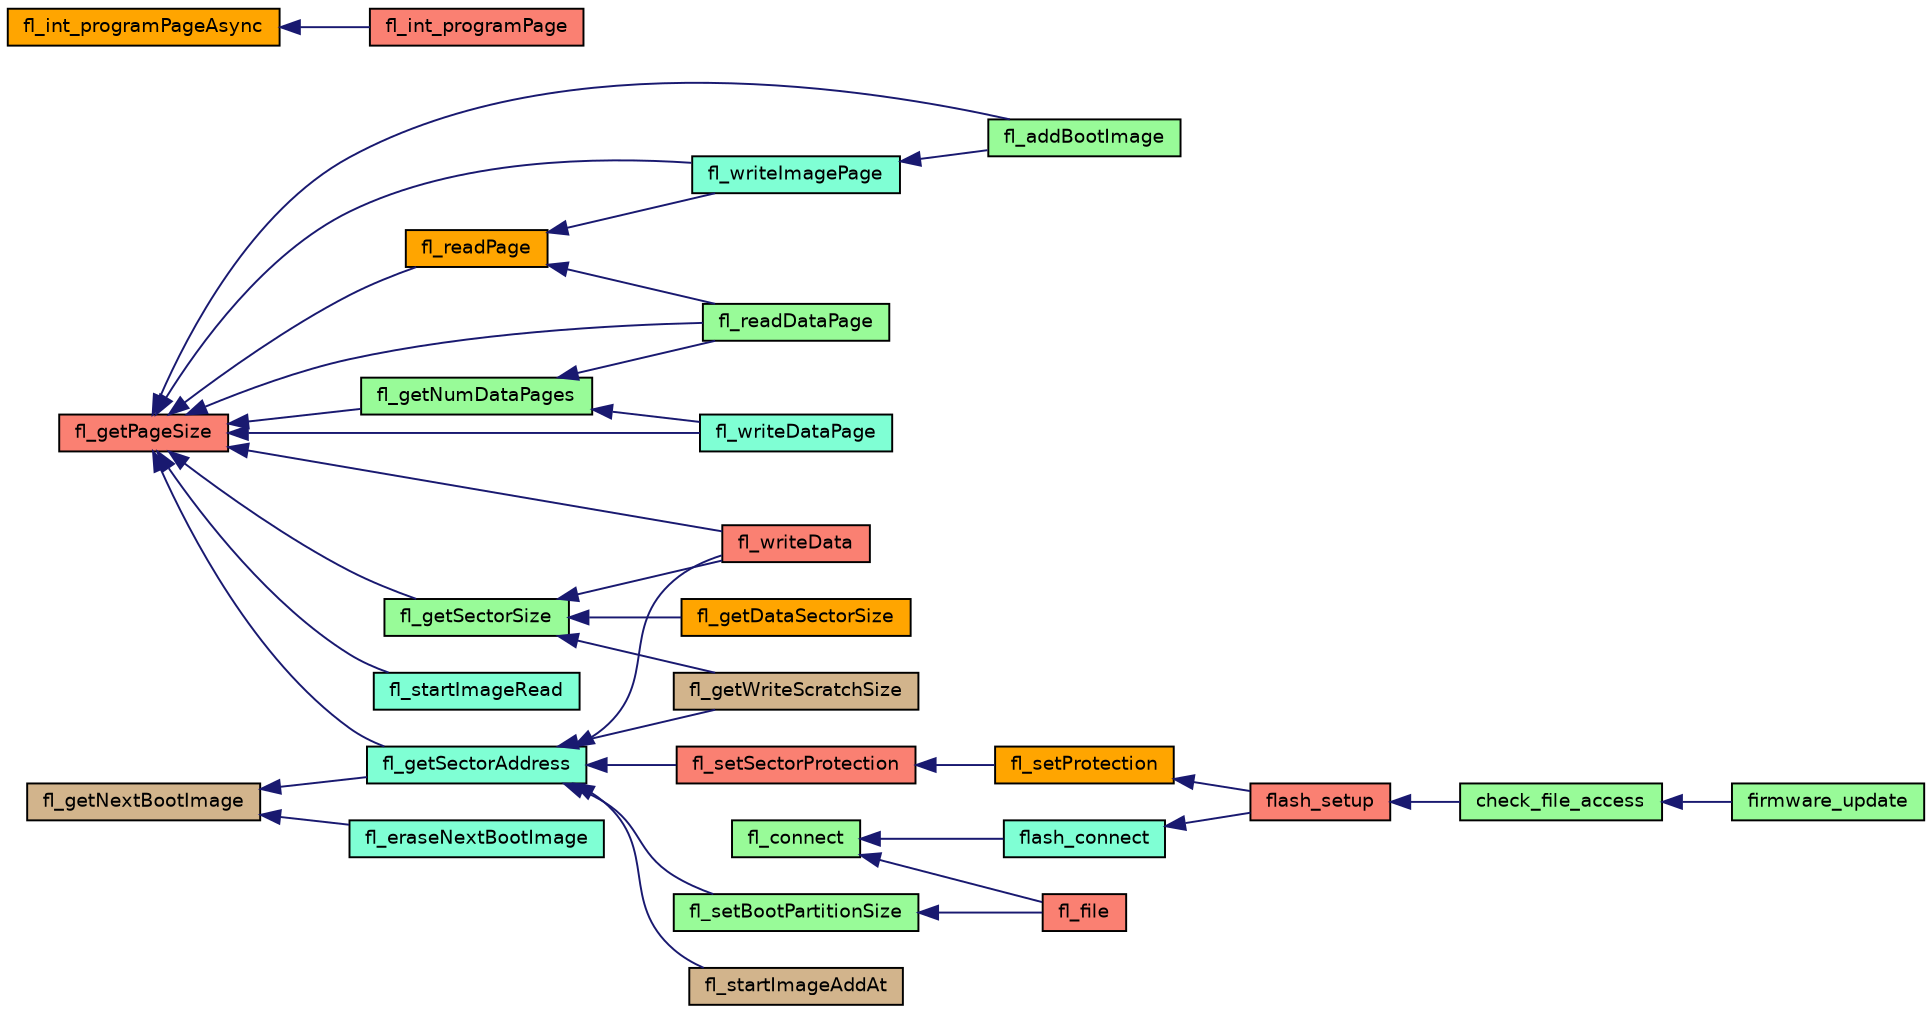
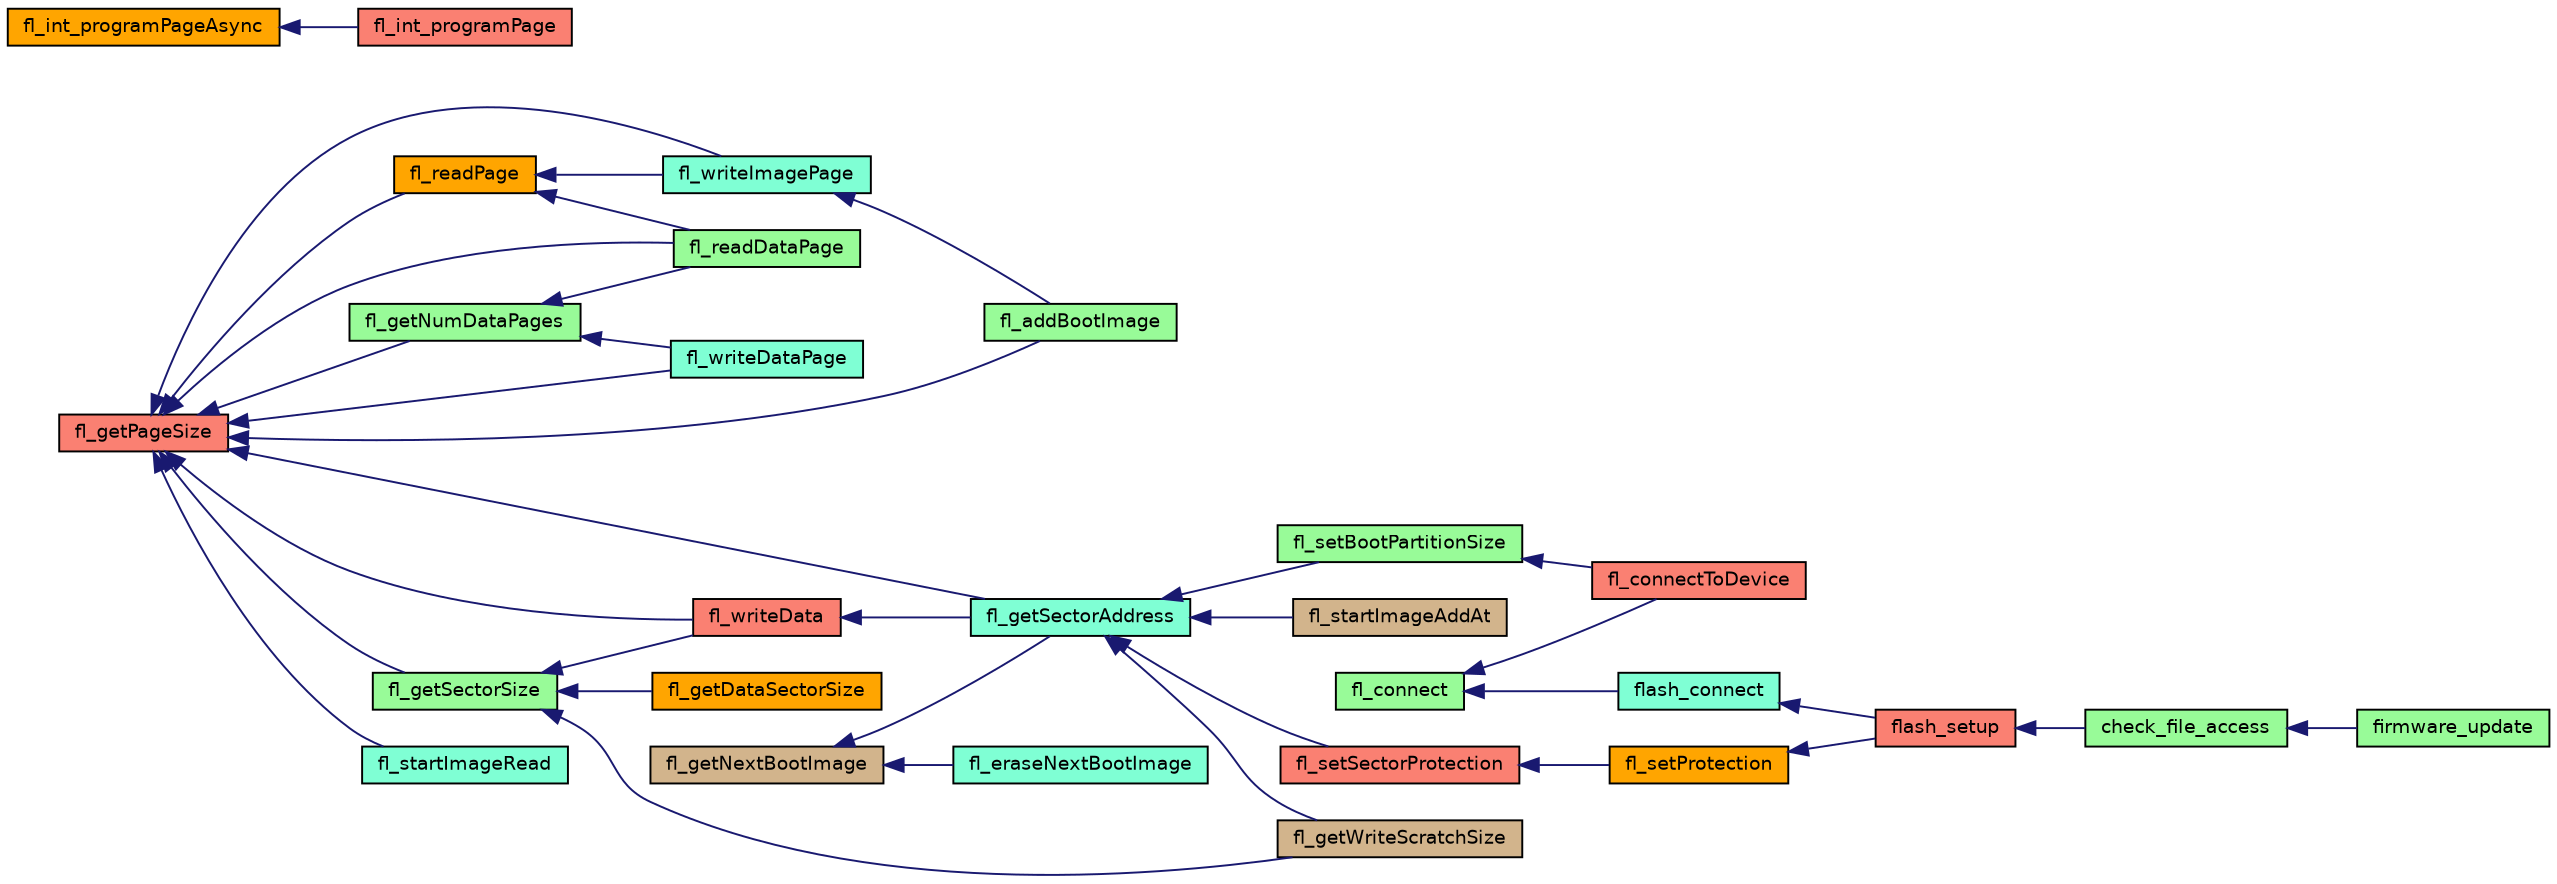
(642, 635) -> (916, 617)
(1084, 913) -> (1699, 581)
